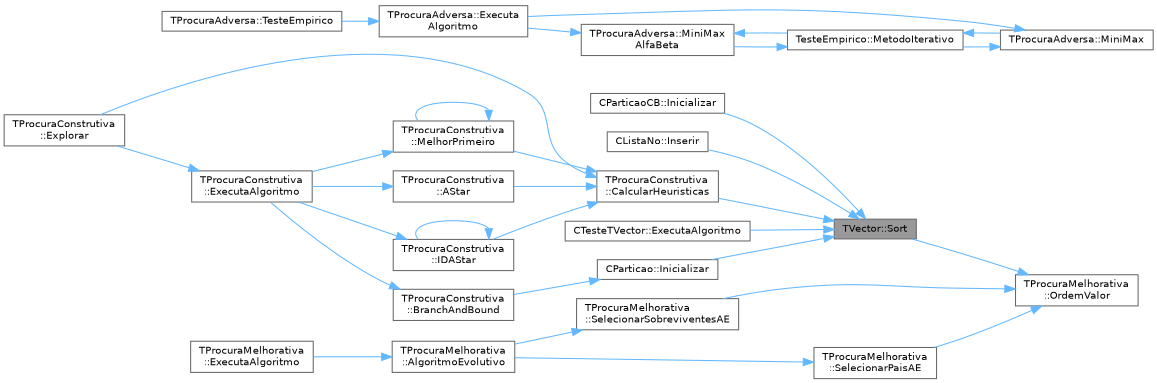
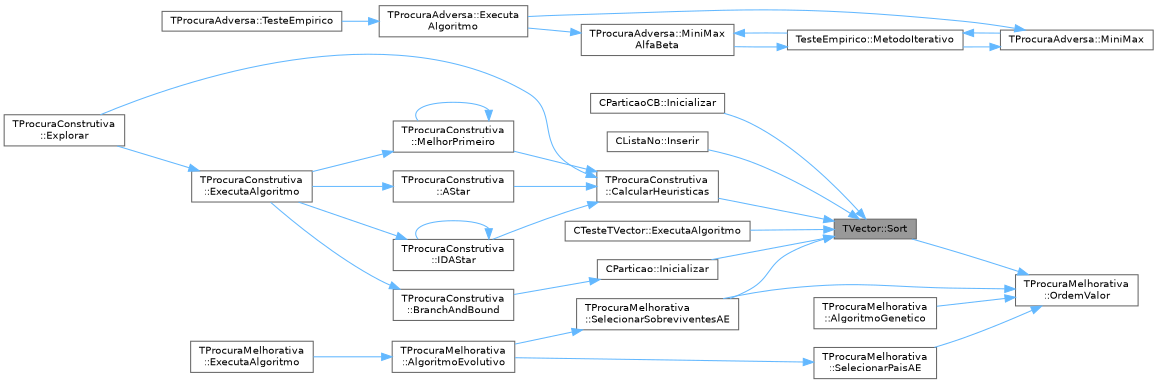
none -> (774, 265)
none -> (875, 313)
